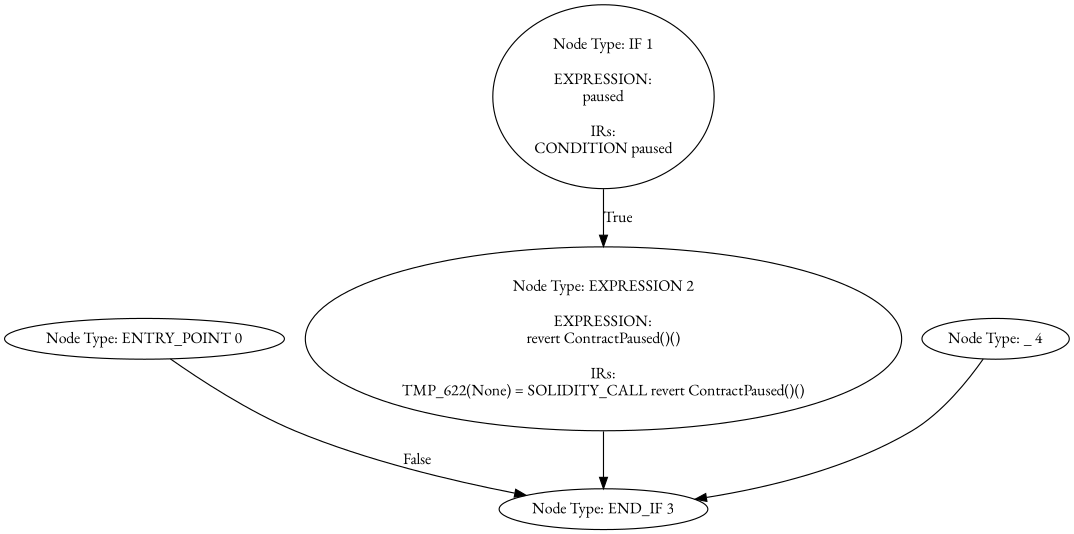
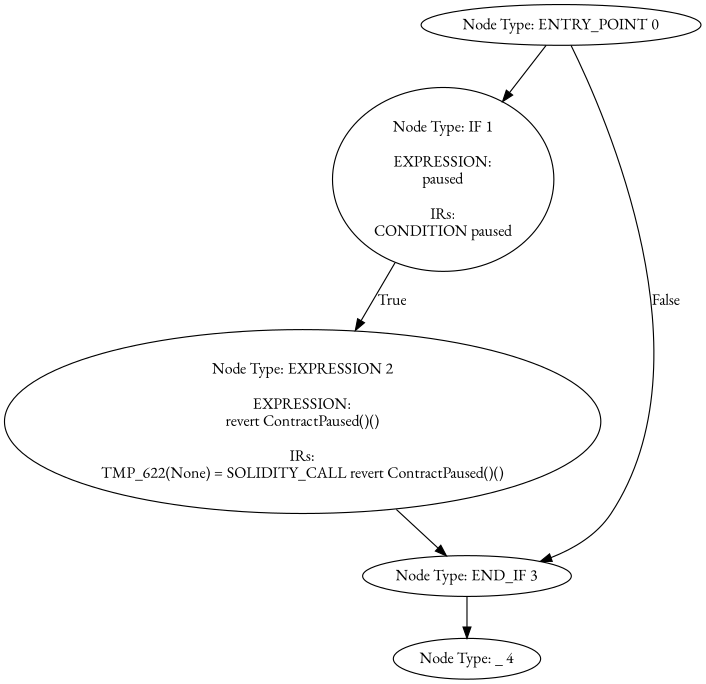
none -> (528, 69)
(860, 456) -> (467, 612)
